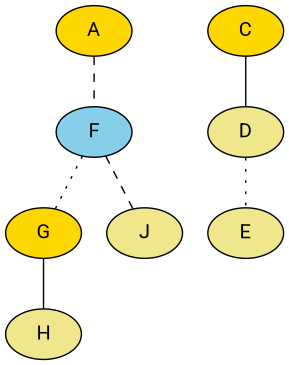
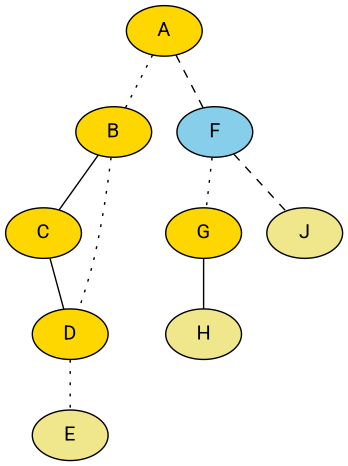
none -> (114, 132)
(246, 132) -> (70, 334)
